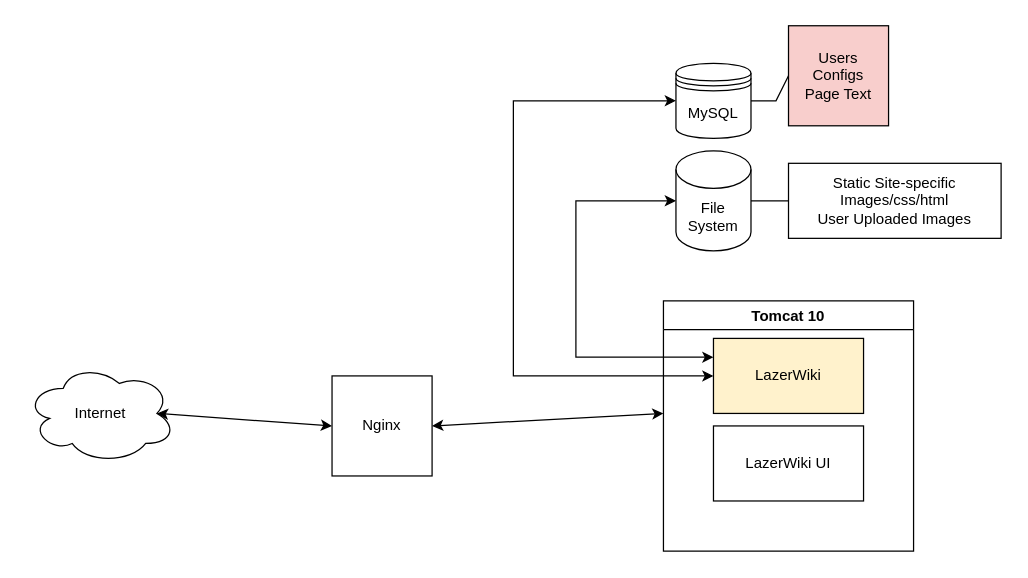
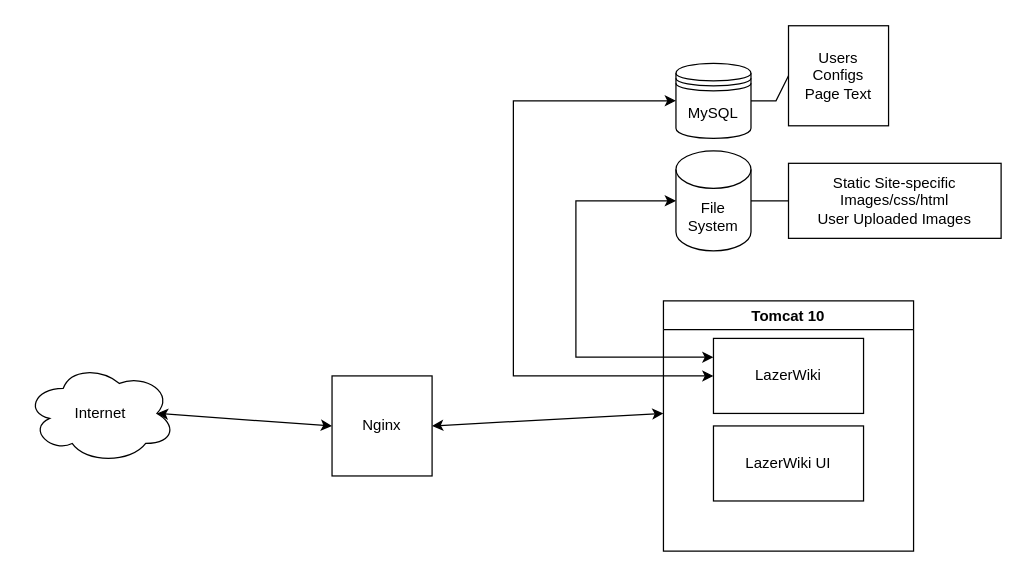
(838, 76) -> (838, 76)
(788, 376) -> (788, 376)
